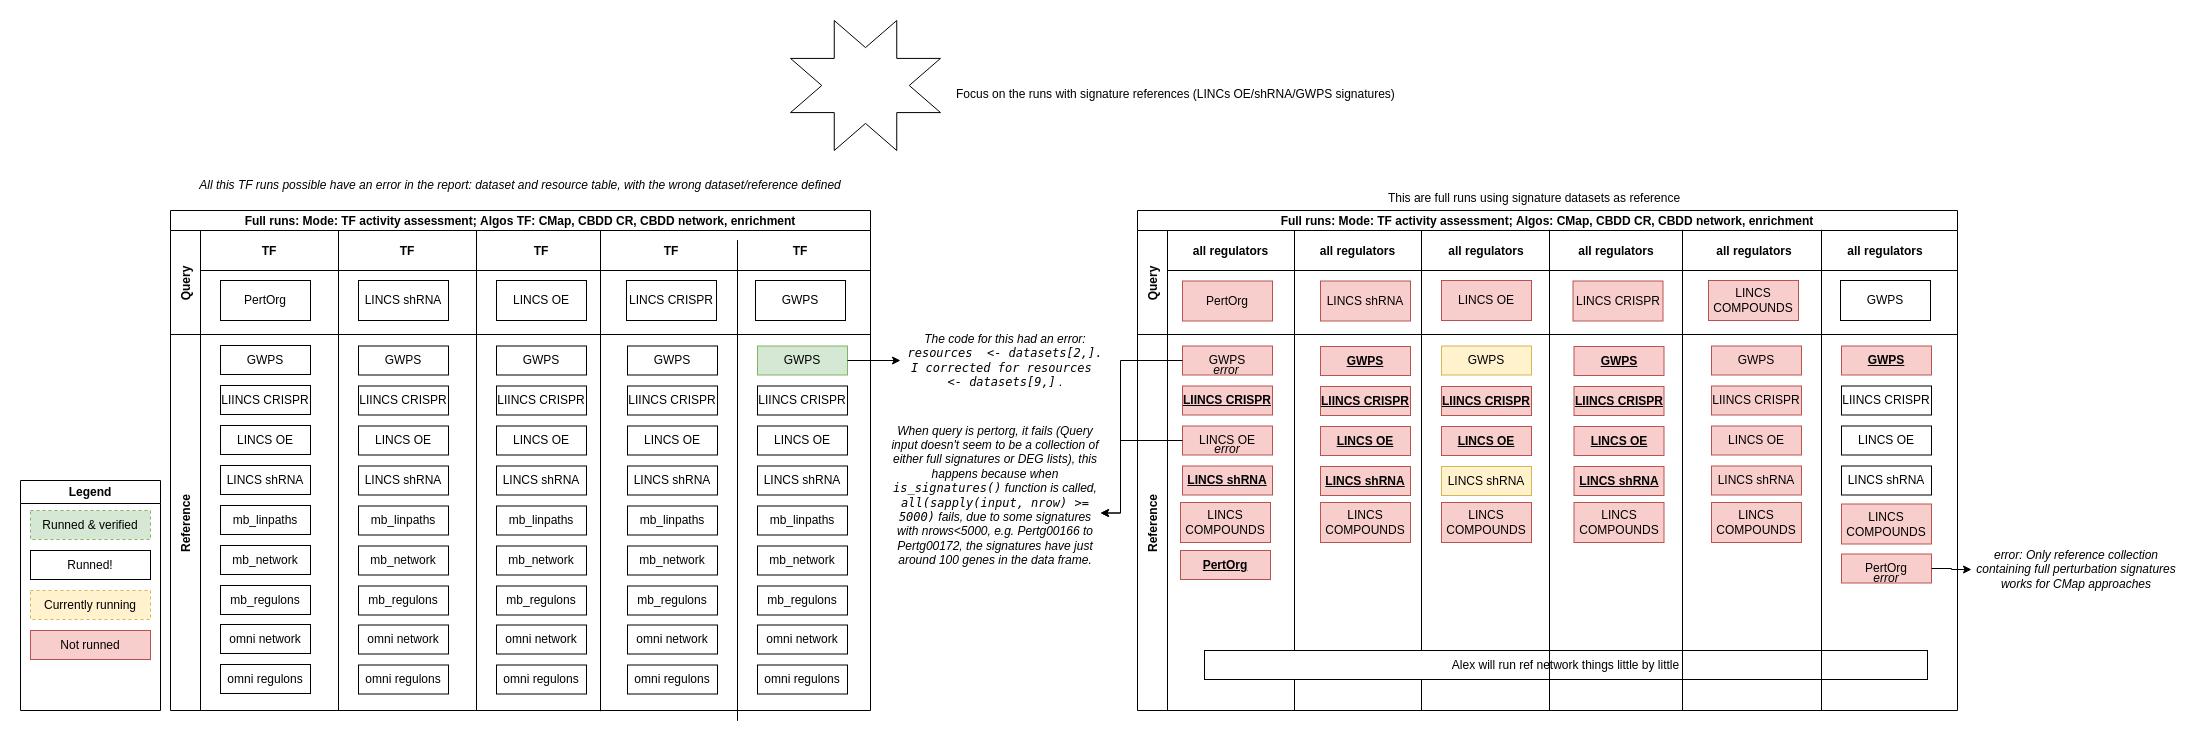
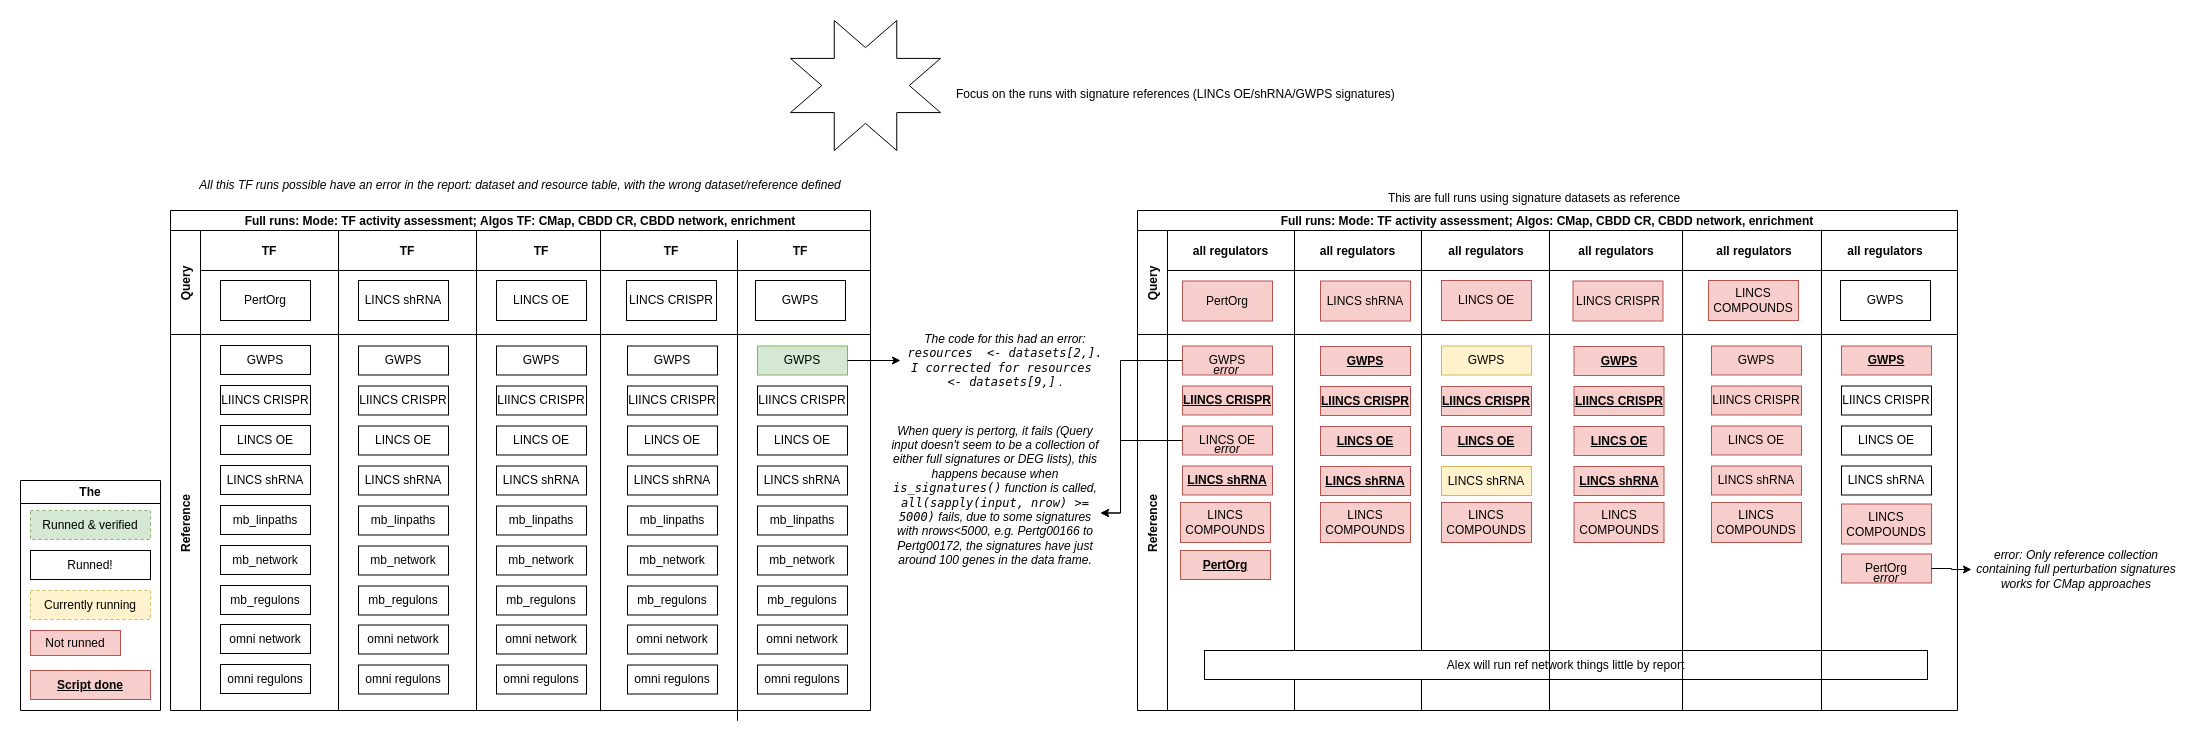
(91, 493) -> (91, 493)
(91, 645) -> (76, 643)
(1566, 666) -> (1566, 666)
none -> (91, 685)
